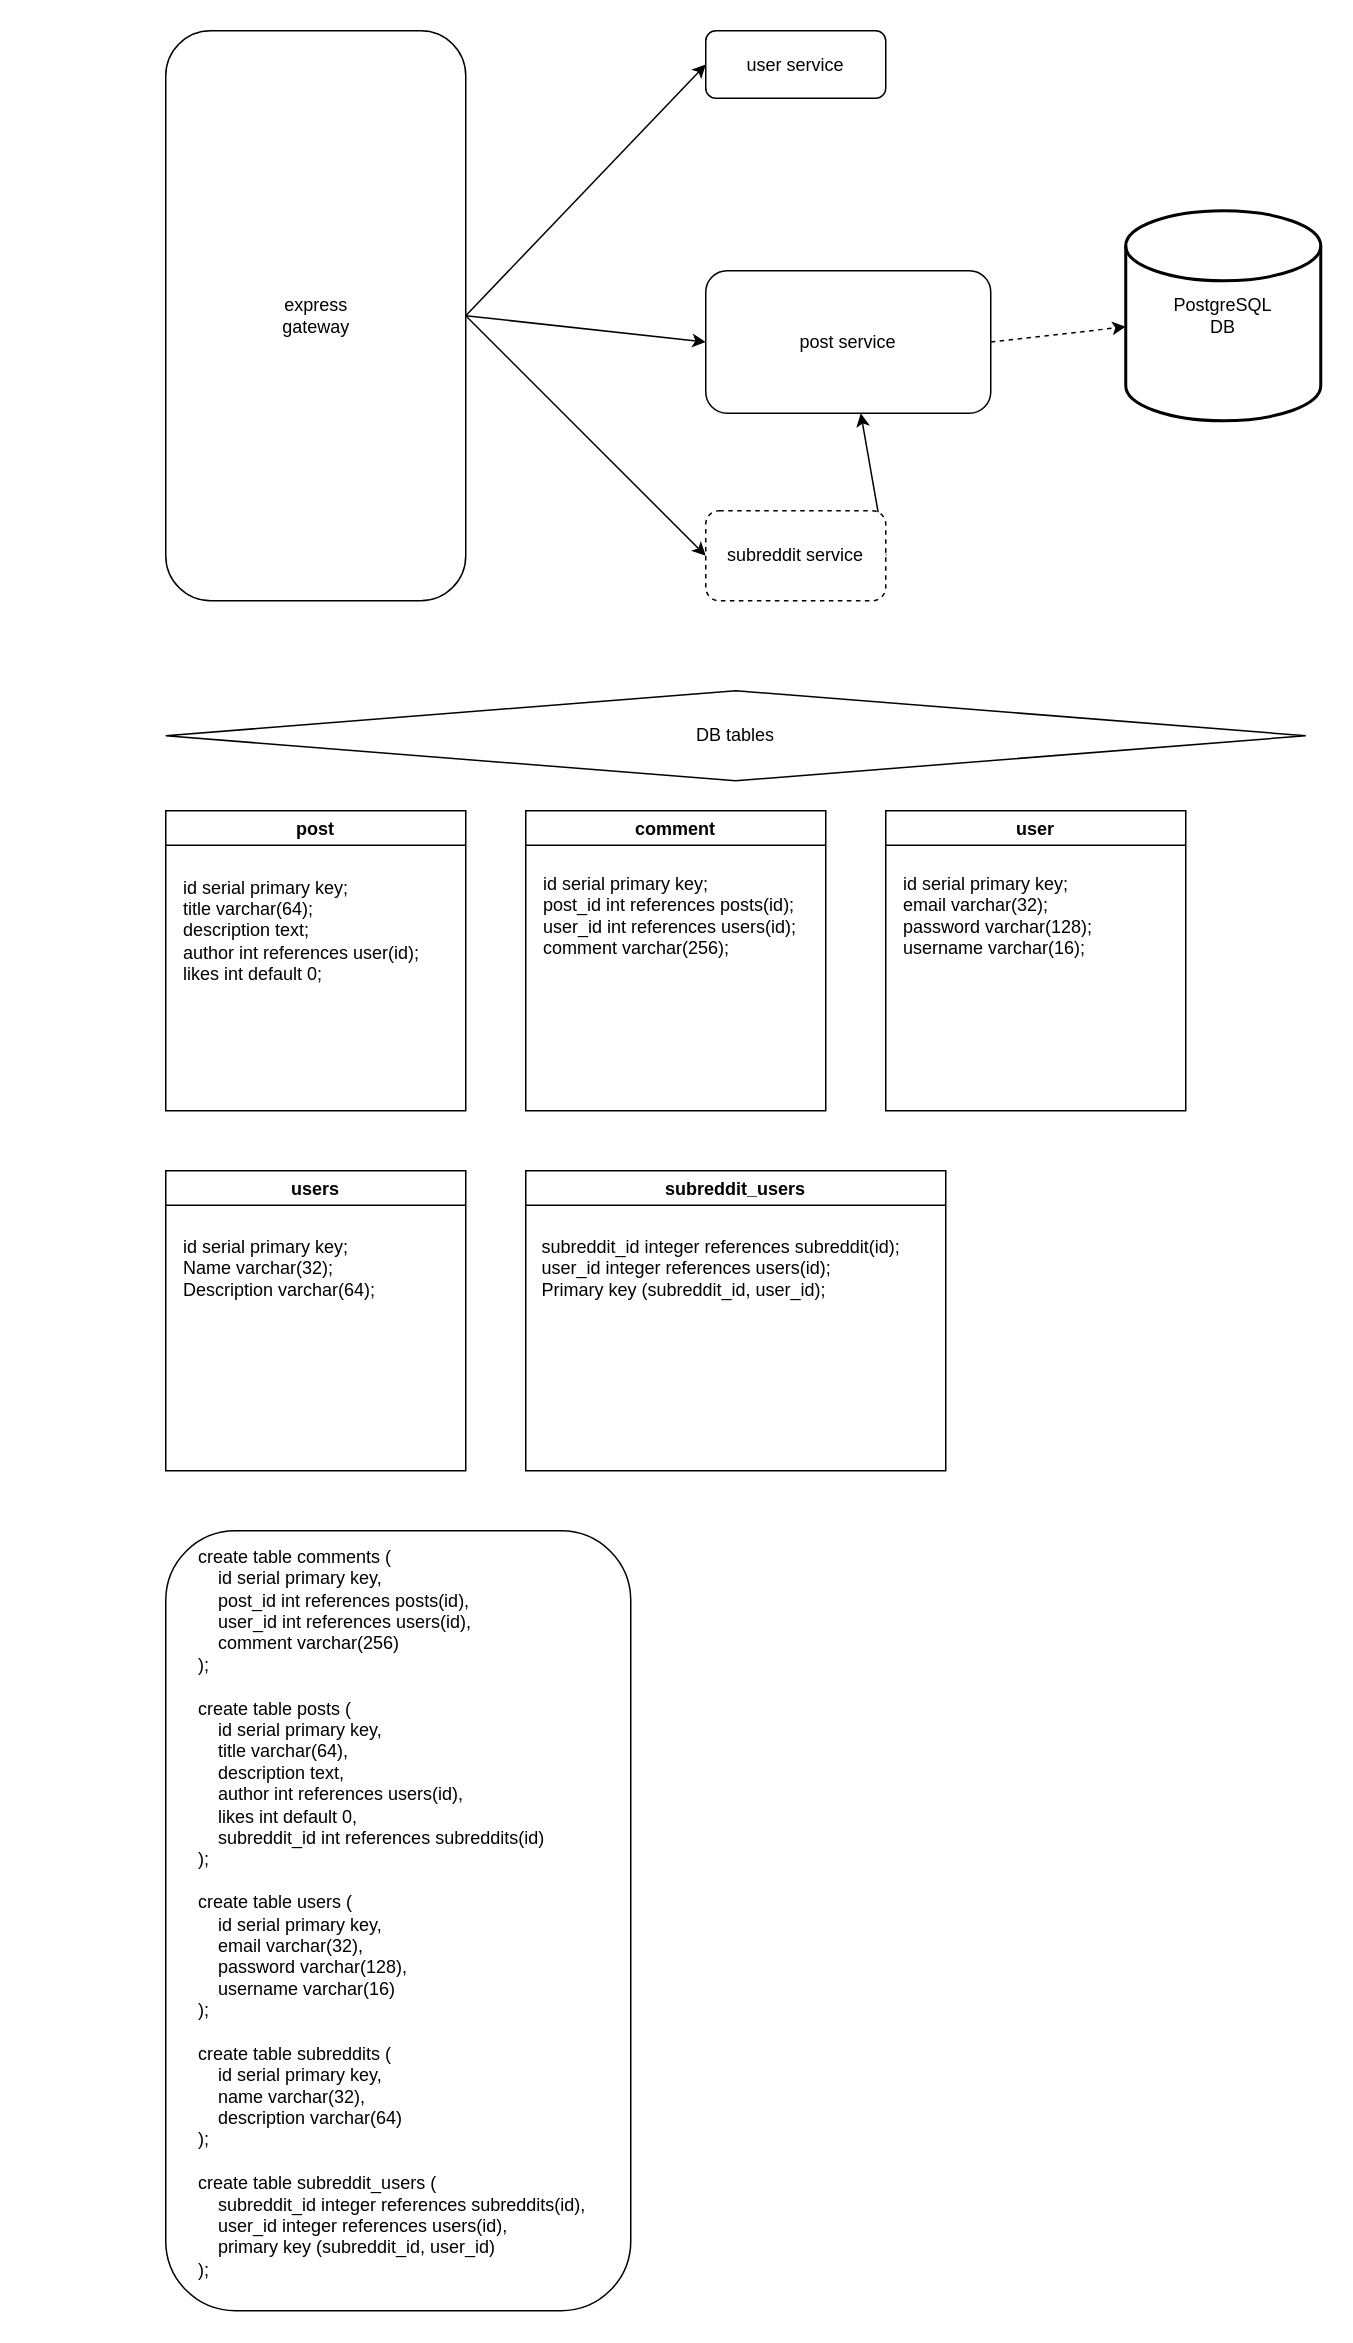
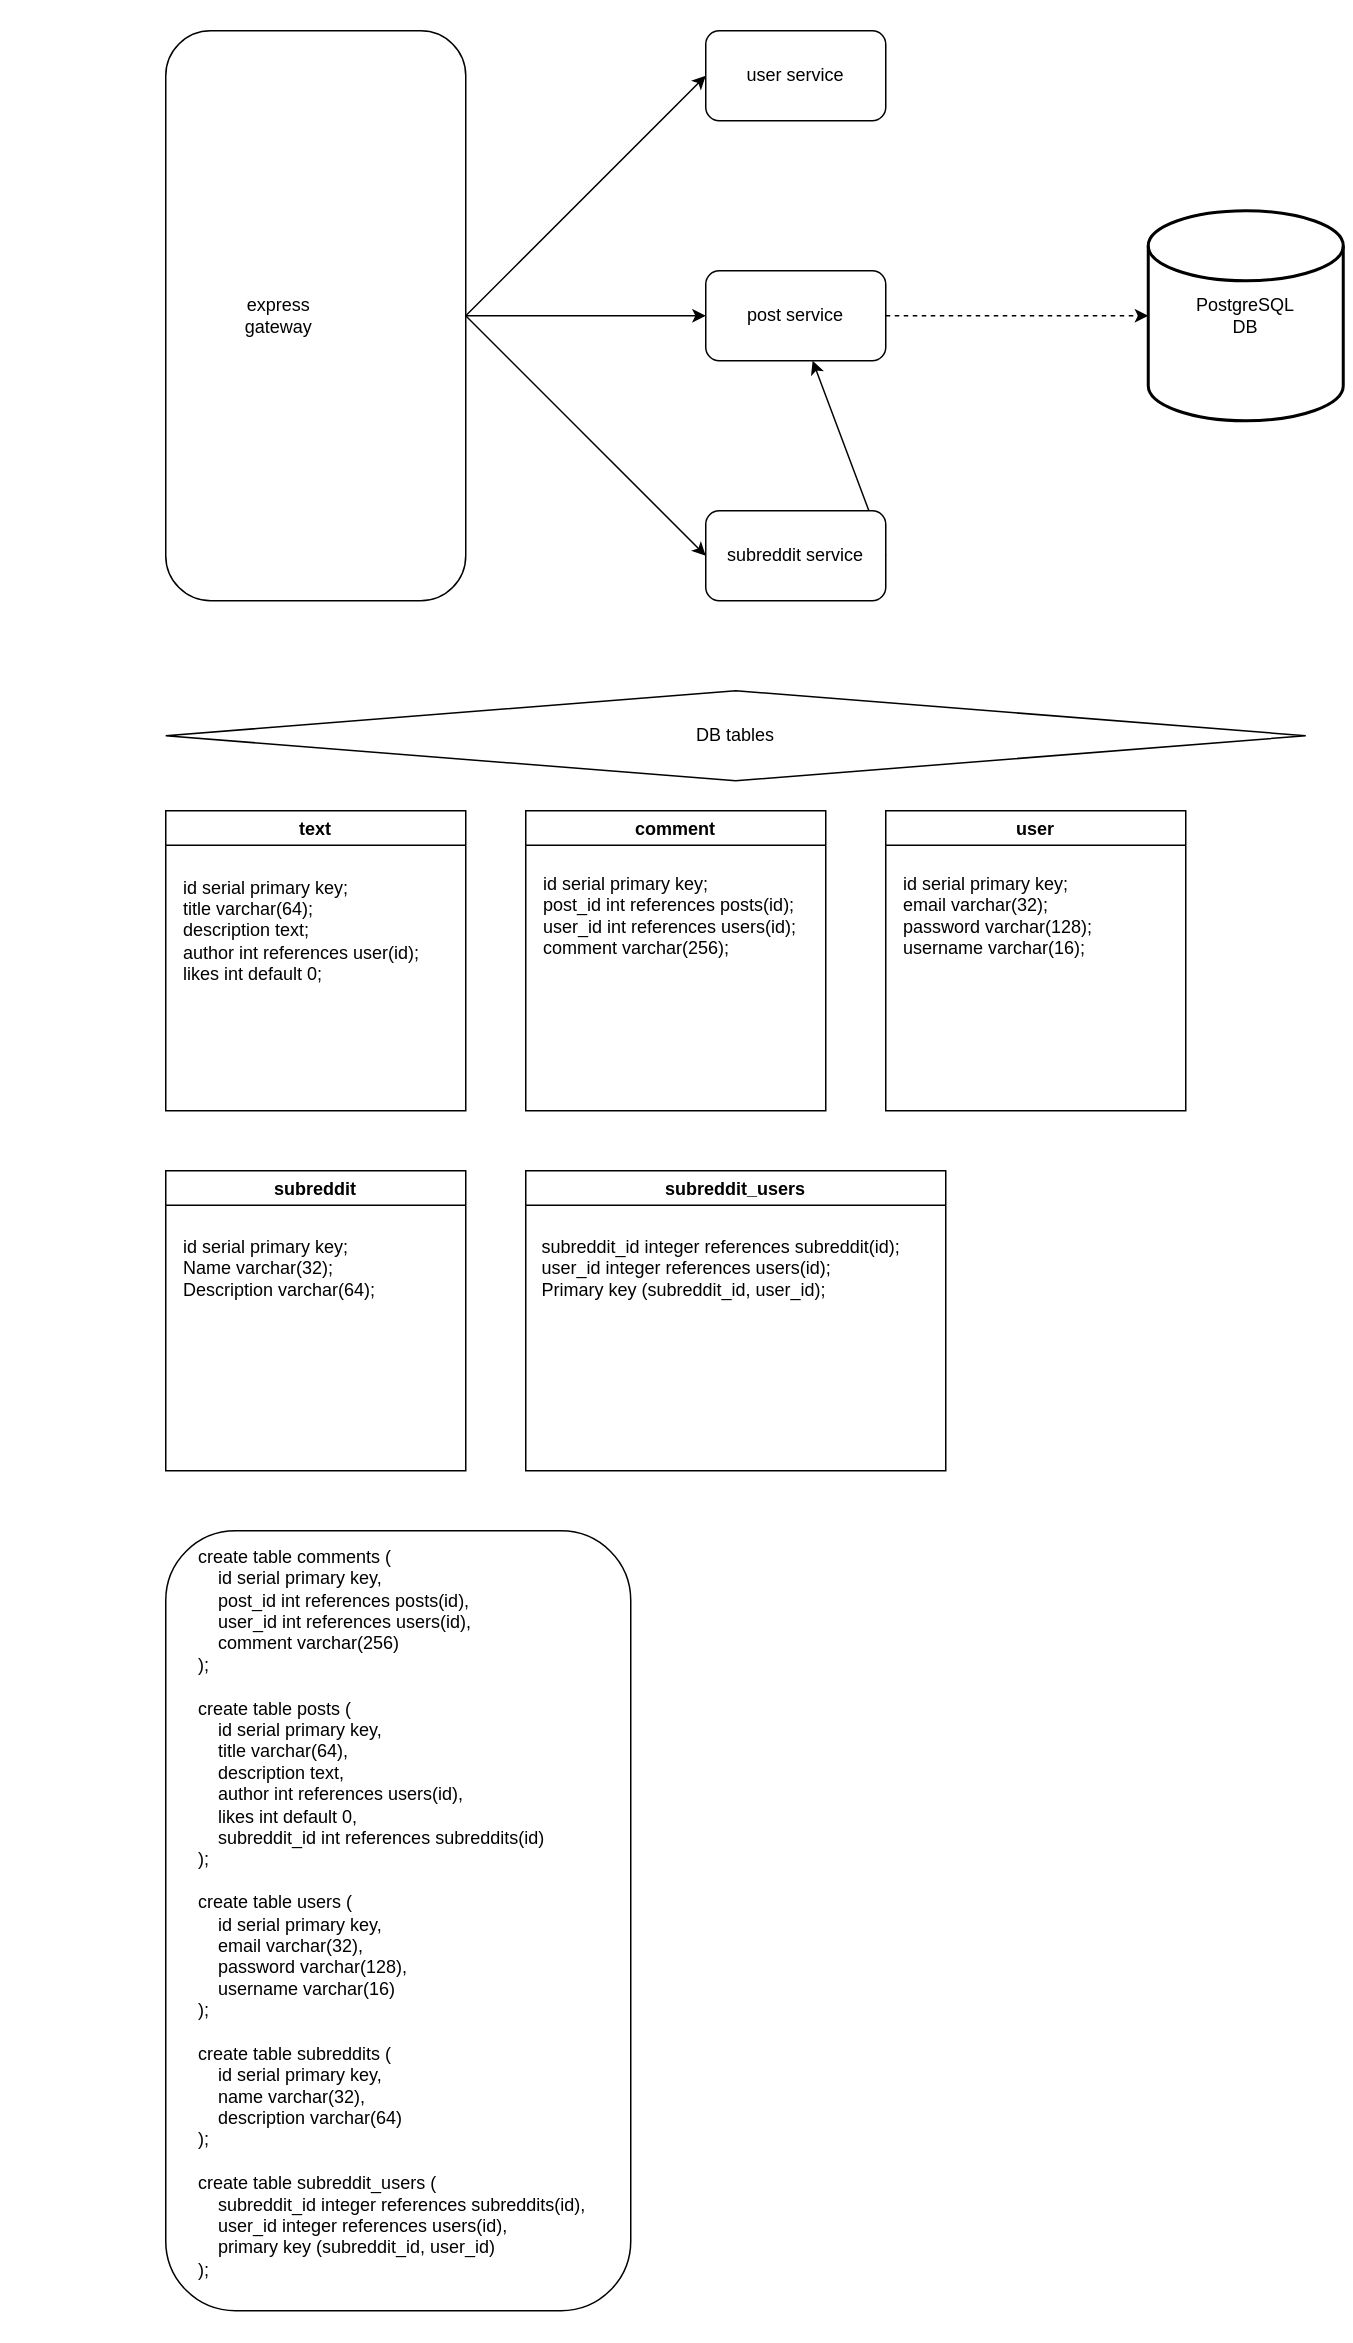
(796, 65) -> (796, 76)
(316, 316) -> (278, 316)
(1223, 316) -> (1246, 316)
(848, 342) -> (796, 316)
(796, 556) -> (796, 556)
(315, 829) -> (315, 829)
(315, 1189) -> (315, 1189)
